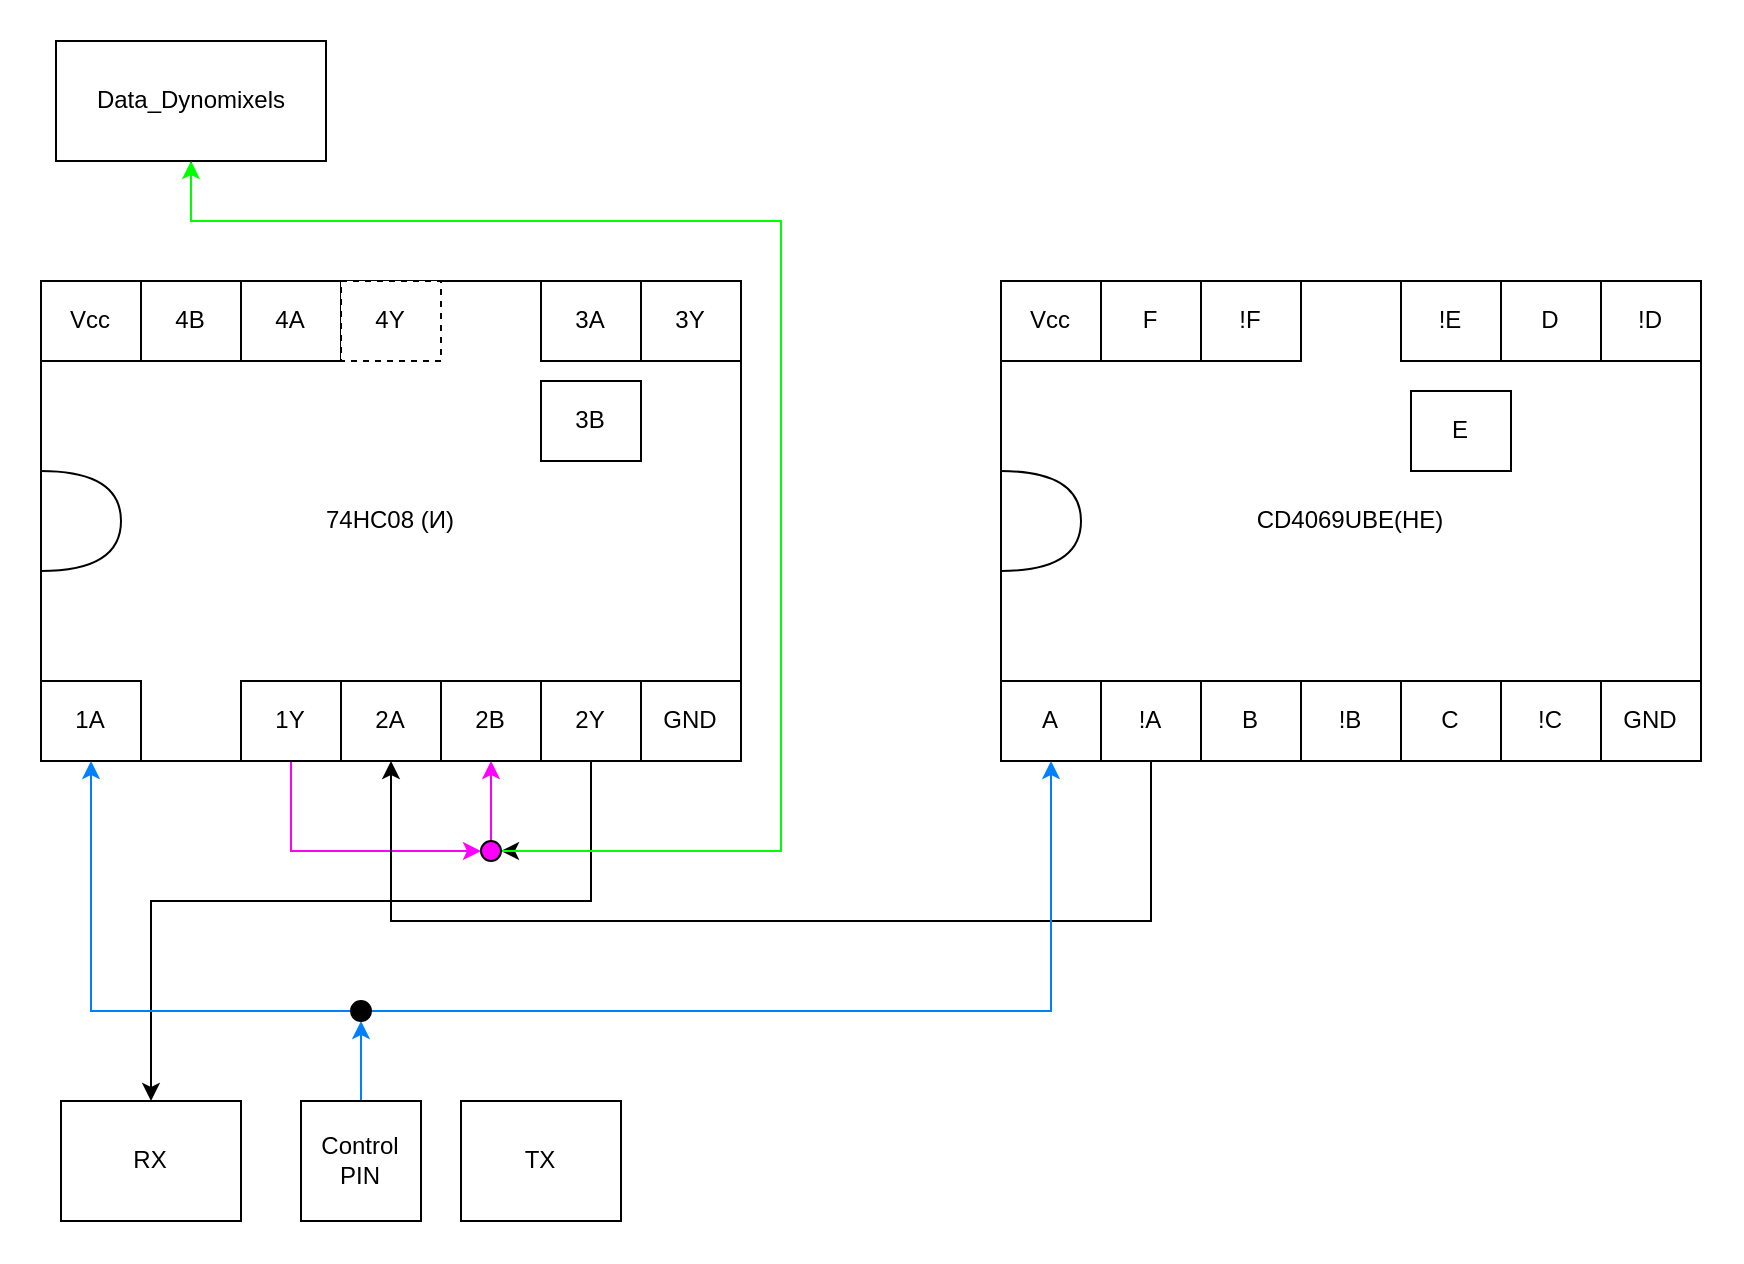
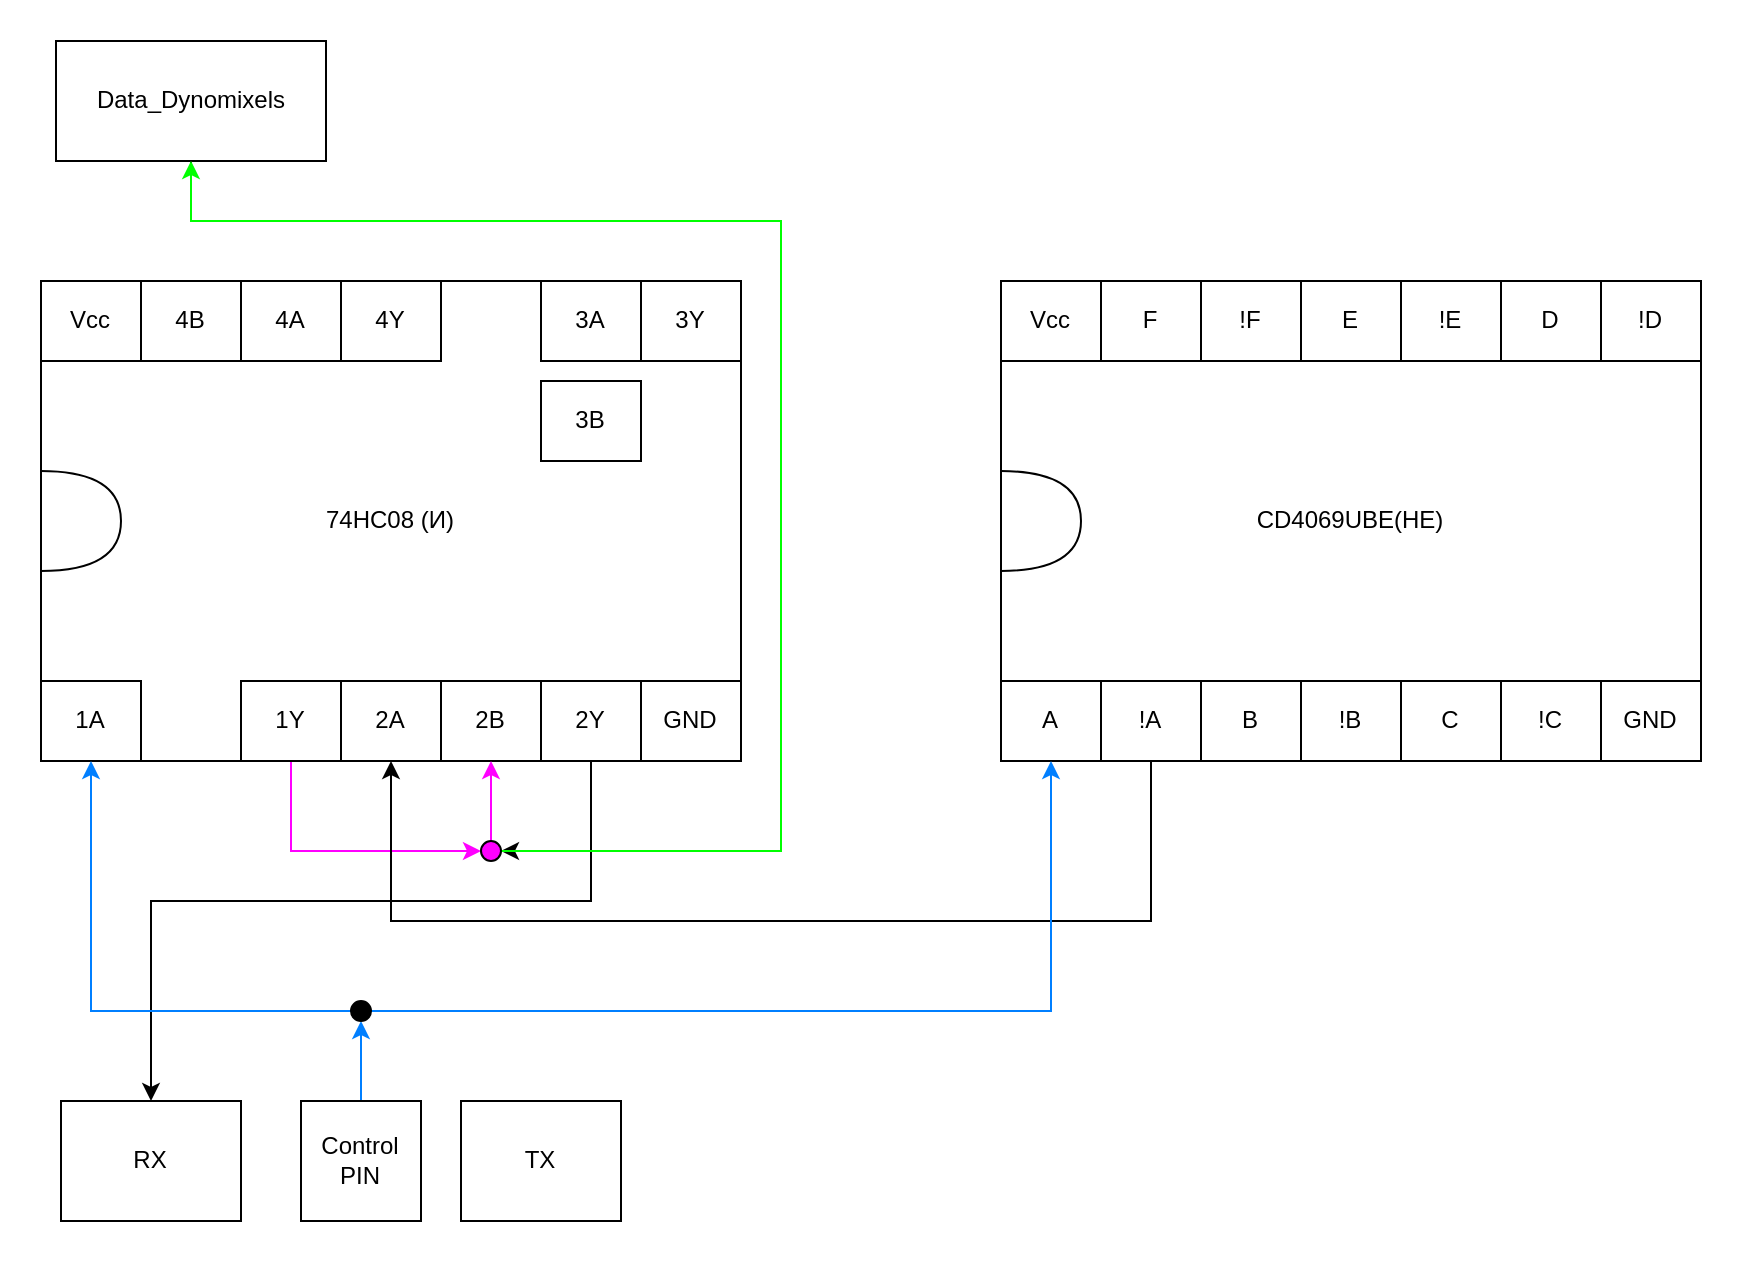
(391, 321) -> (391, 321)
(1461, 431) -> (1351, 321)
